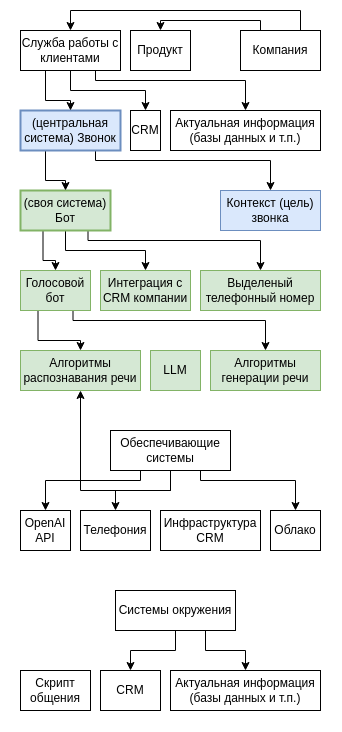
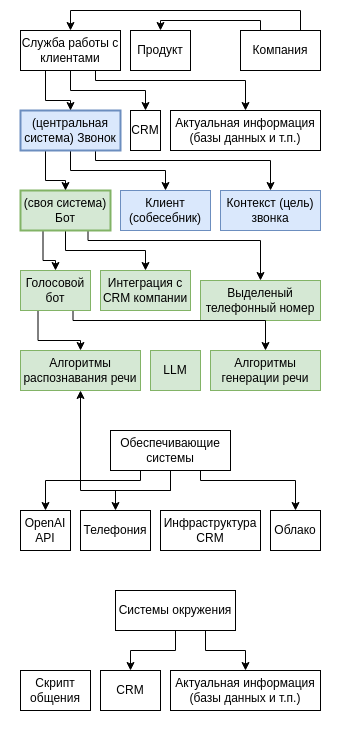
none -> (115, 171)
none -> (166, 211)
(261, 291) -> (261, 301)
